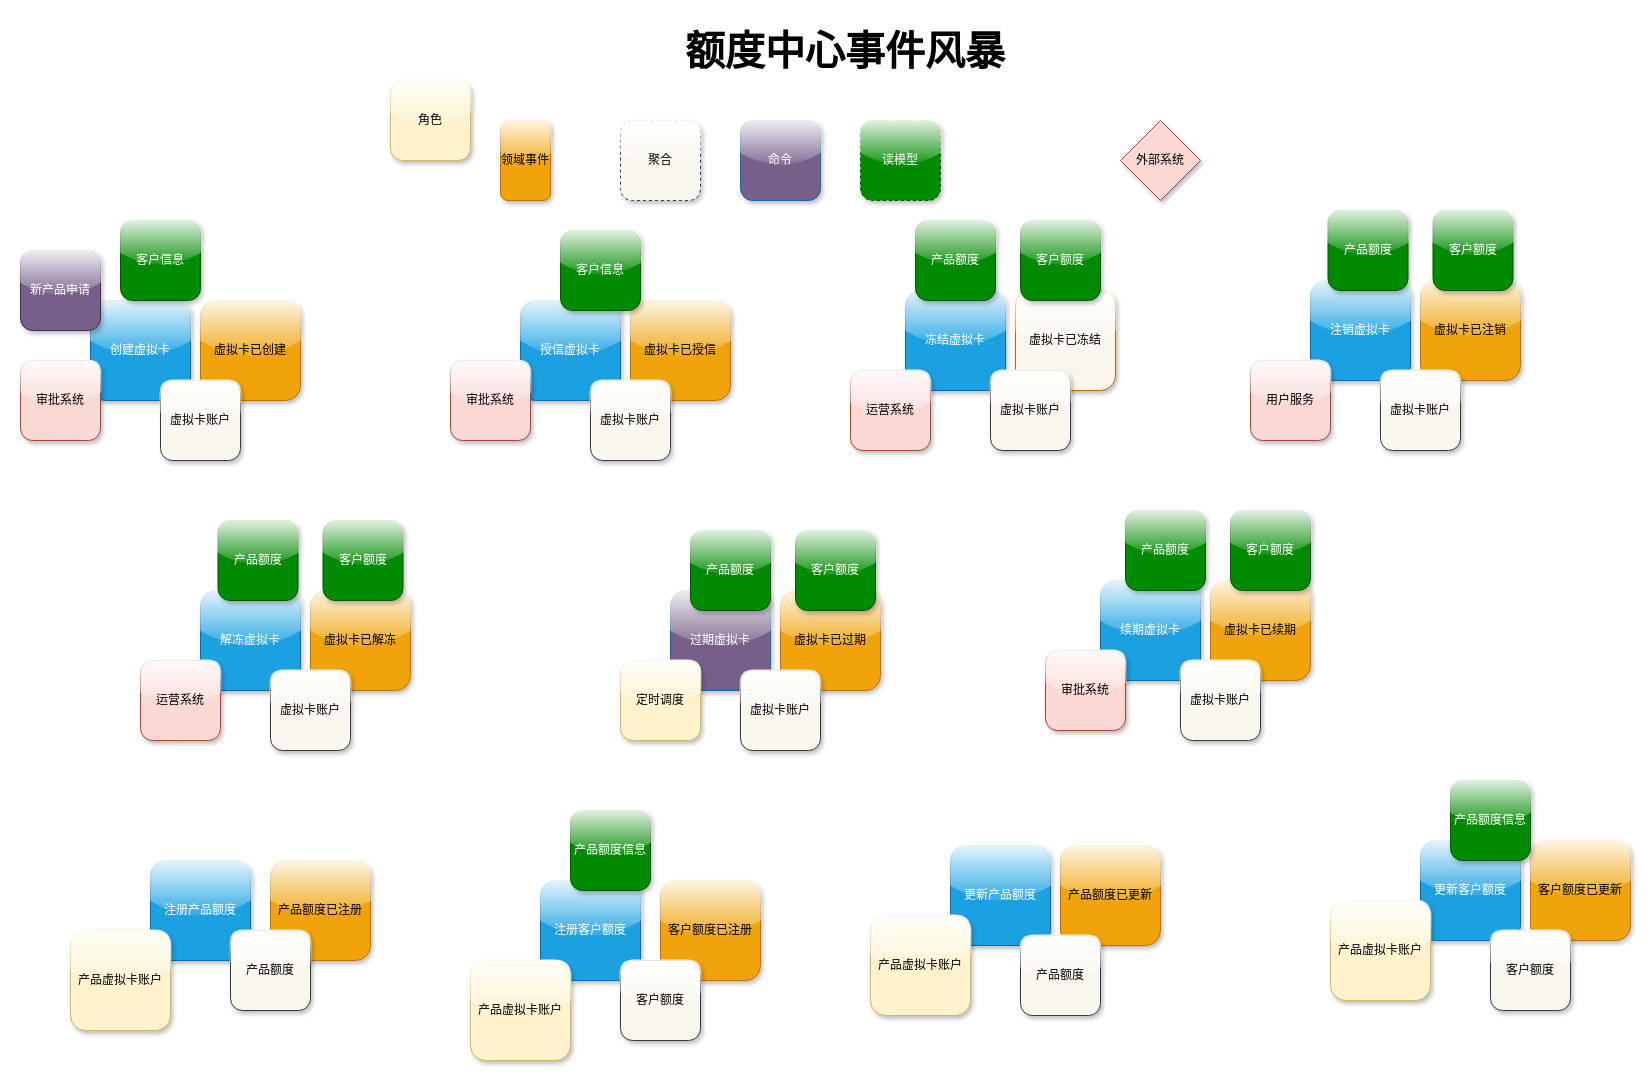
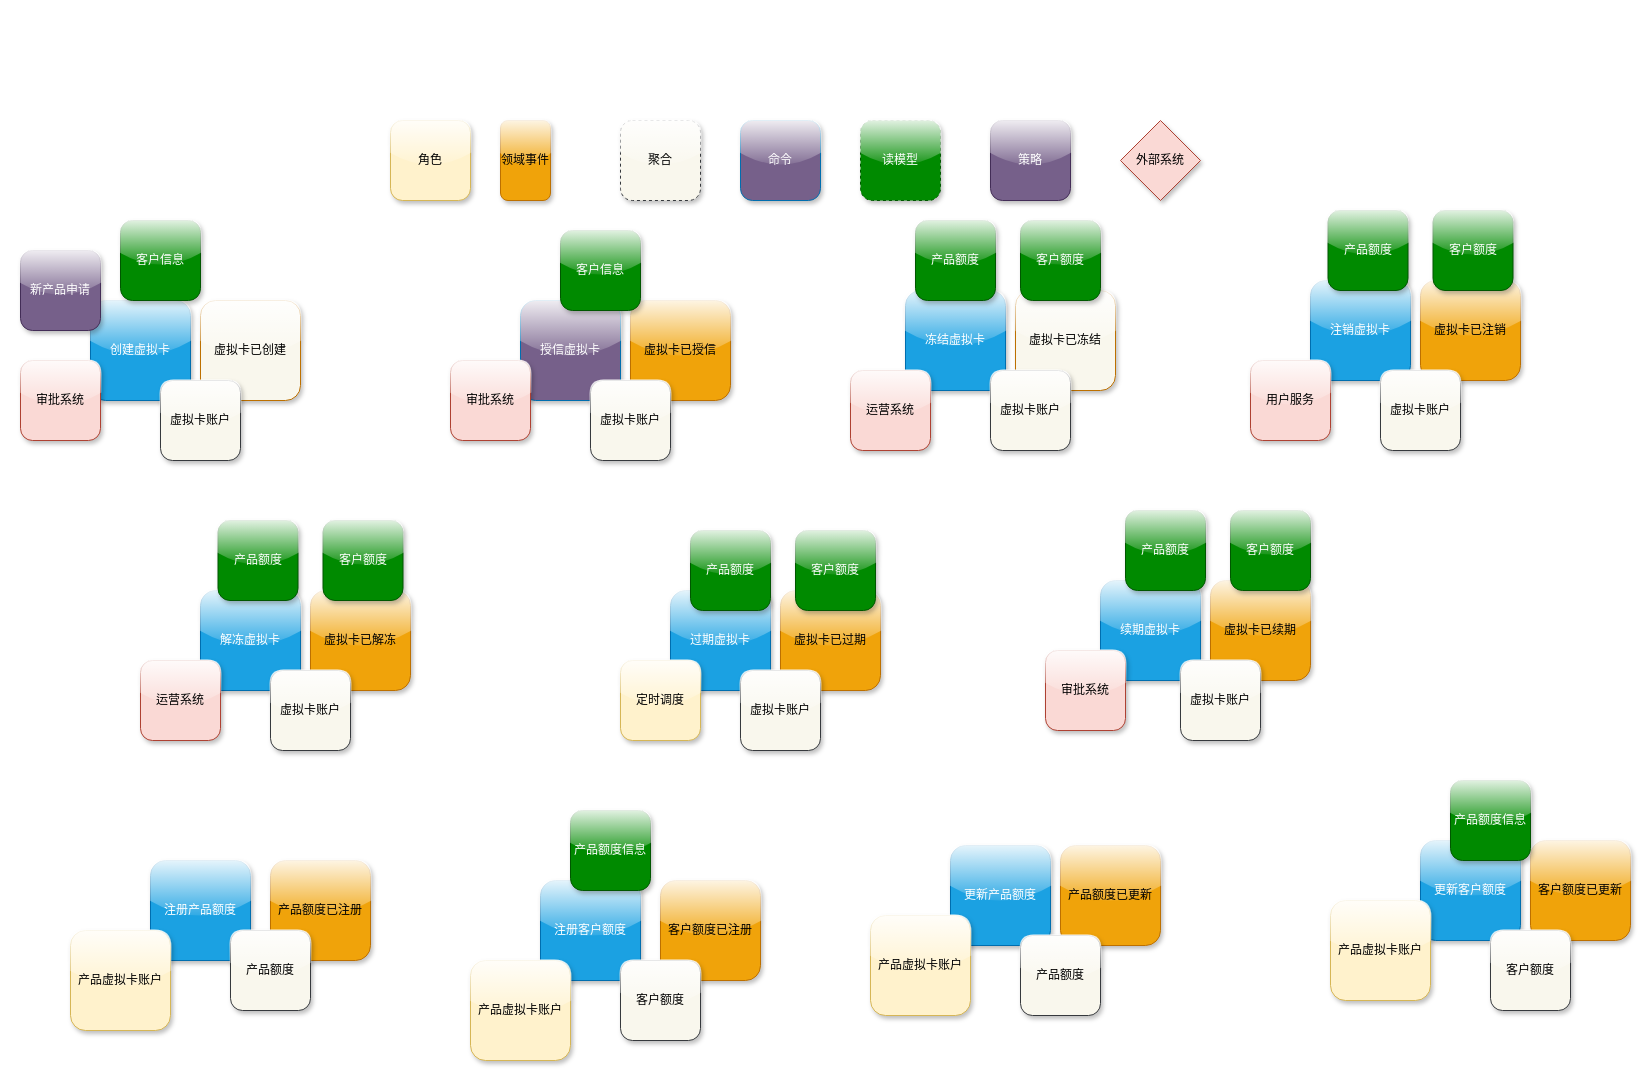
(846, 51) -> none
(431, 121) -> (431, 161)
none -> (1031, 161)
(251, 351) -> (251, 351)
(571, 351) -> (571, 351)
(721, 641) -> (721, 641)
